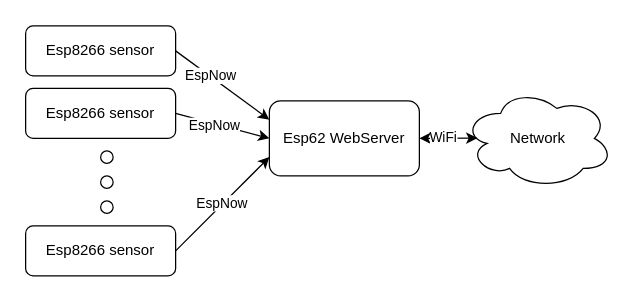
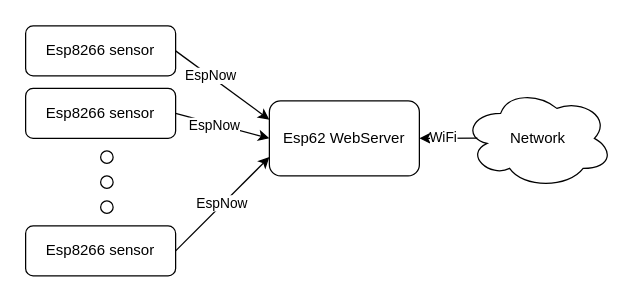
(467, 138) -> (471, 138)
